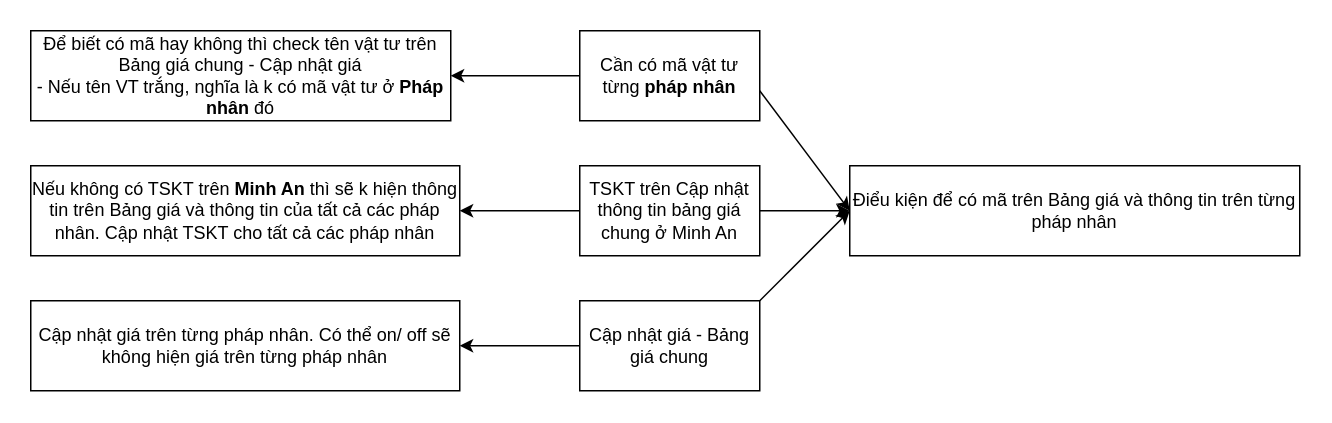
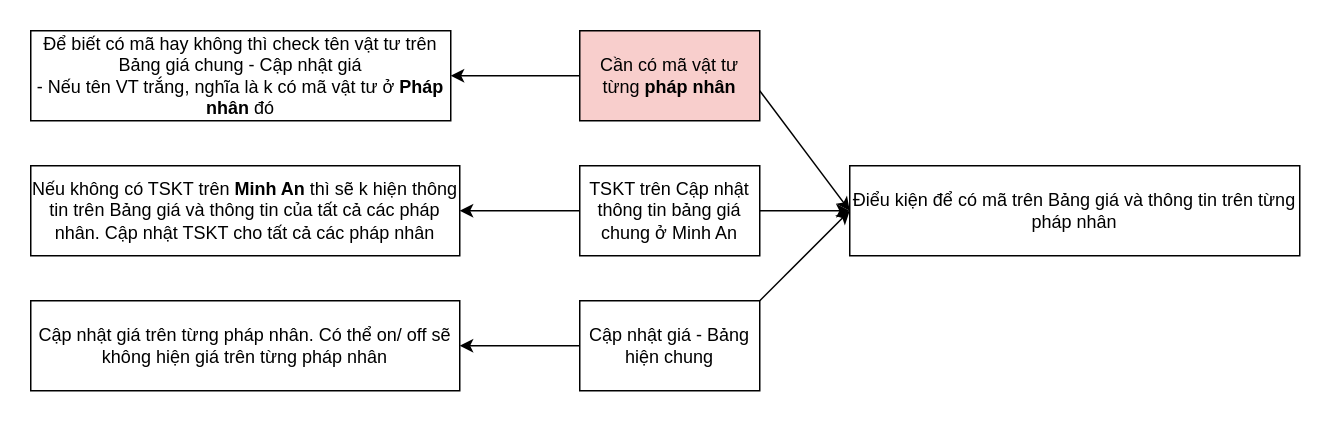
(670, 76) -> (670, 76)
(670, 346) -> (670, 346)
